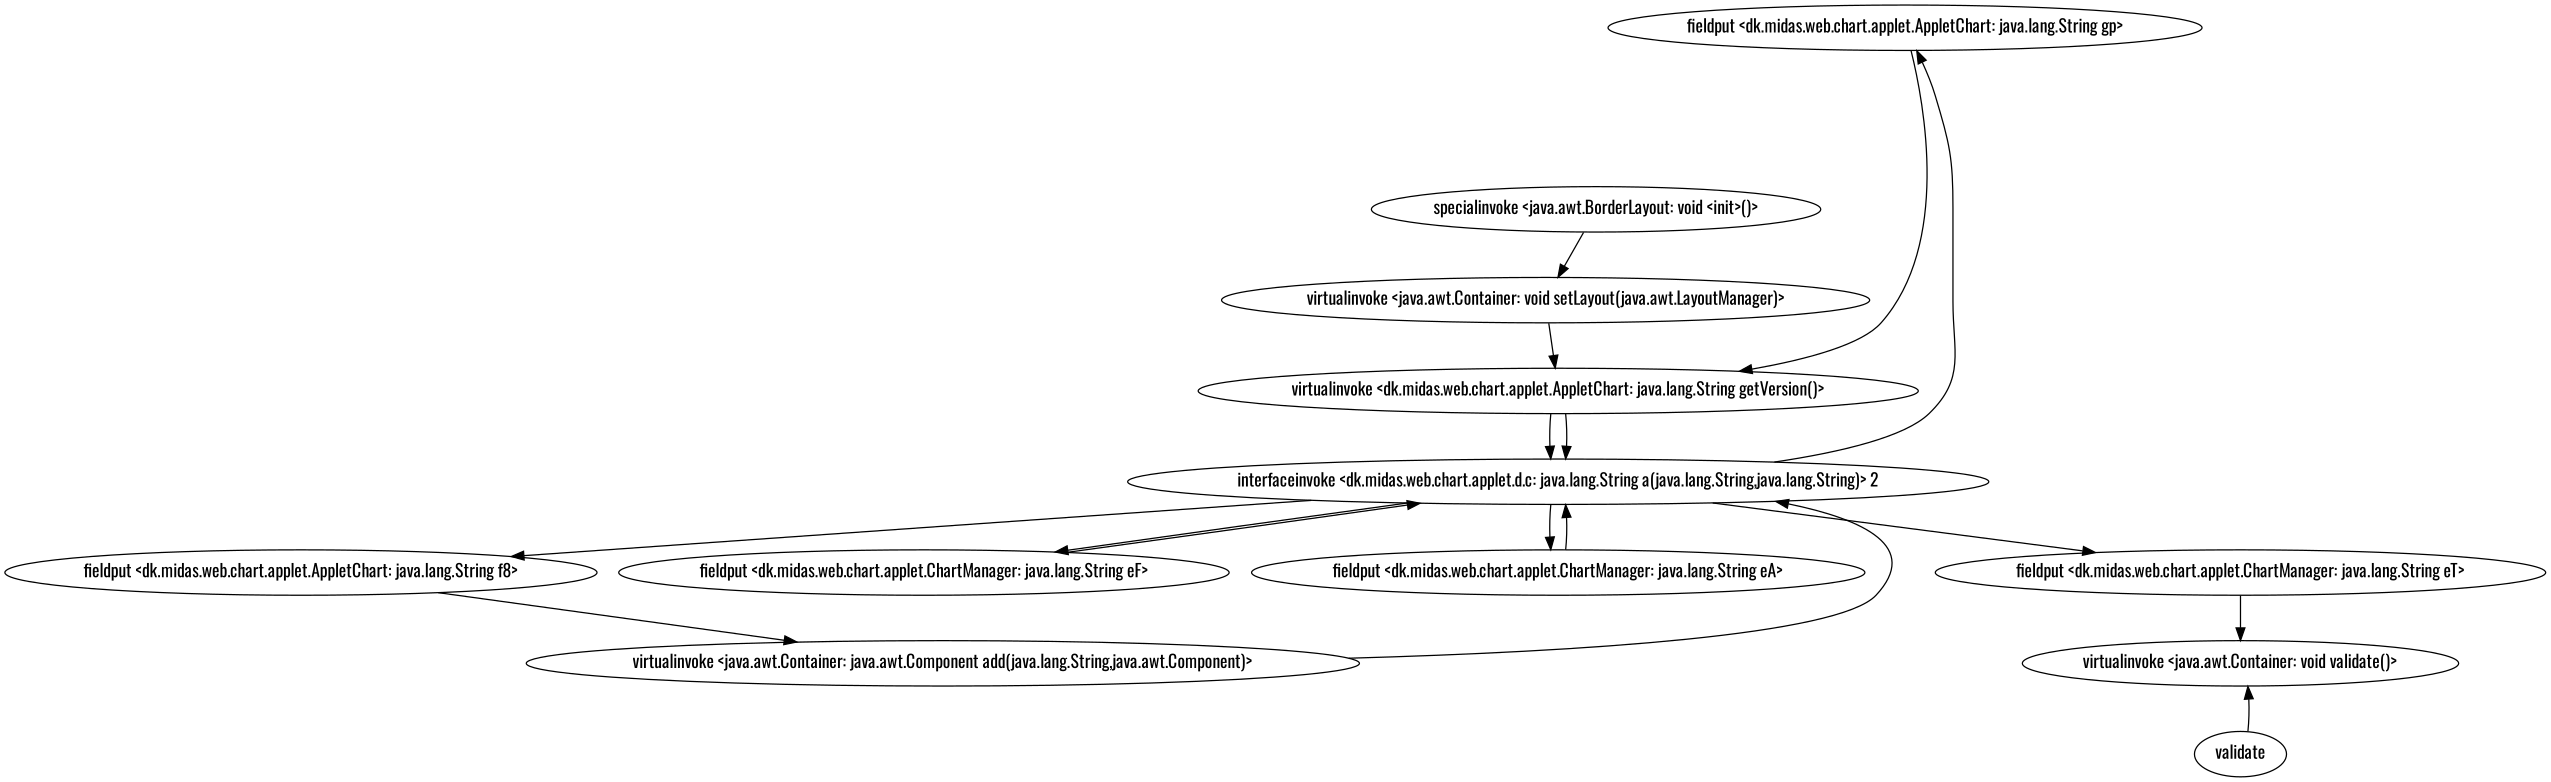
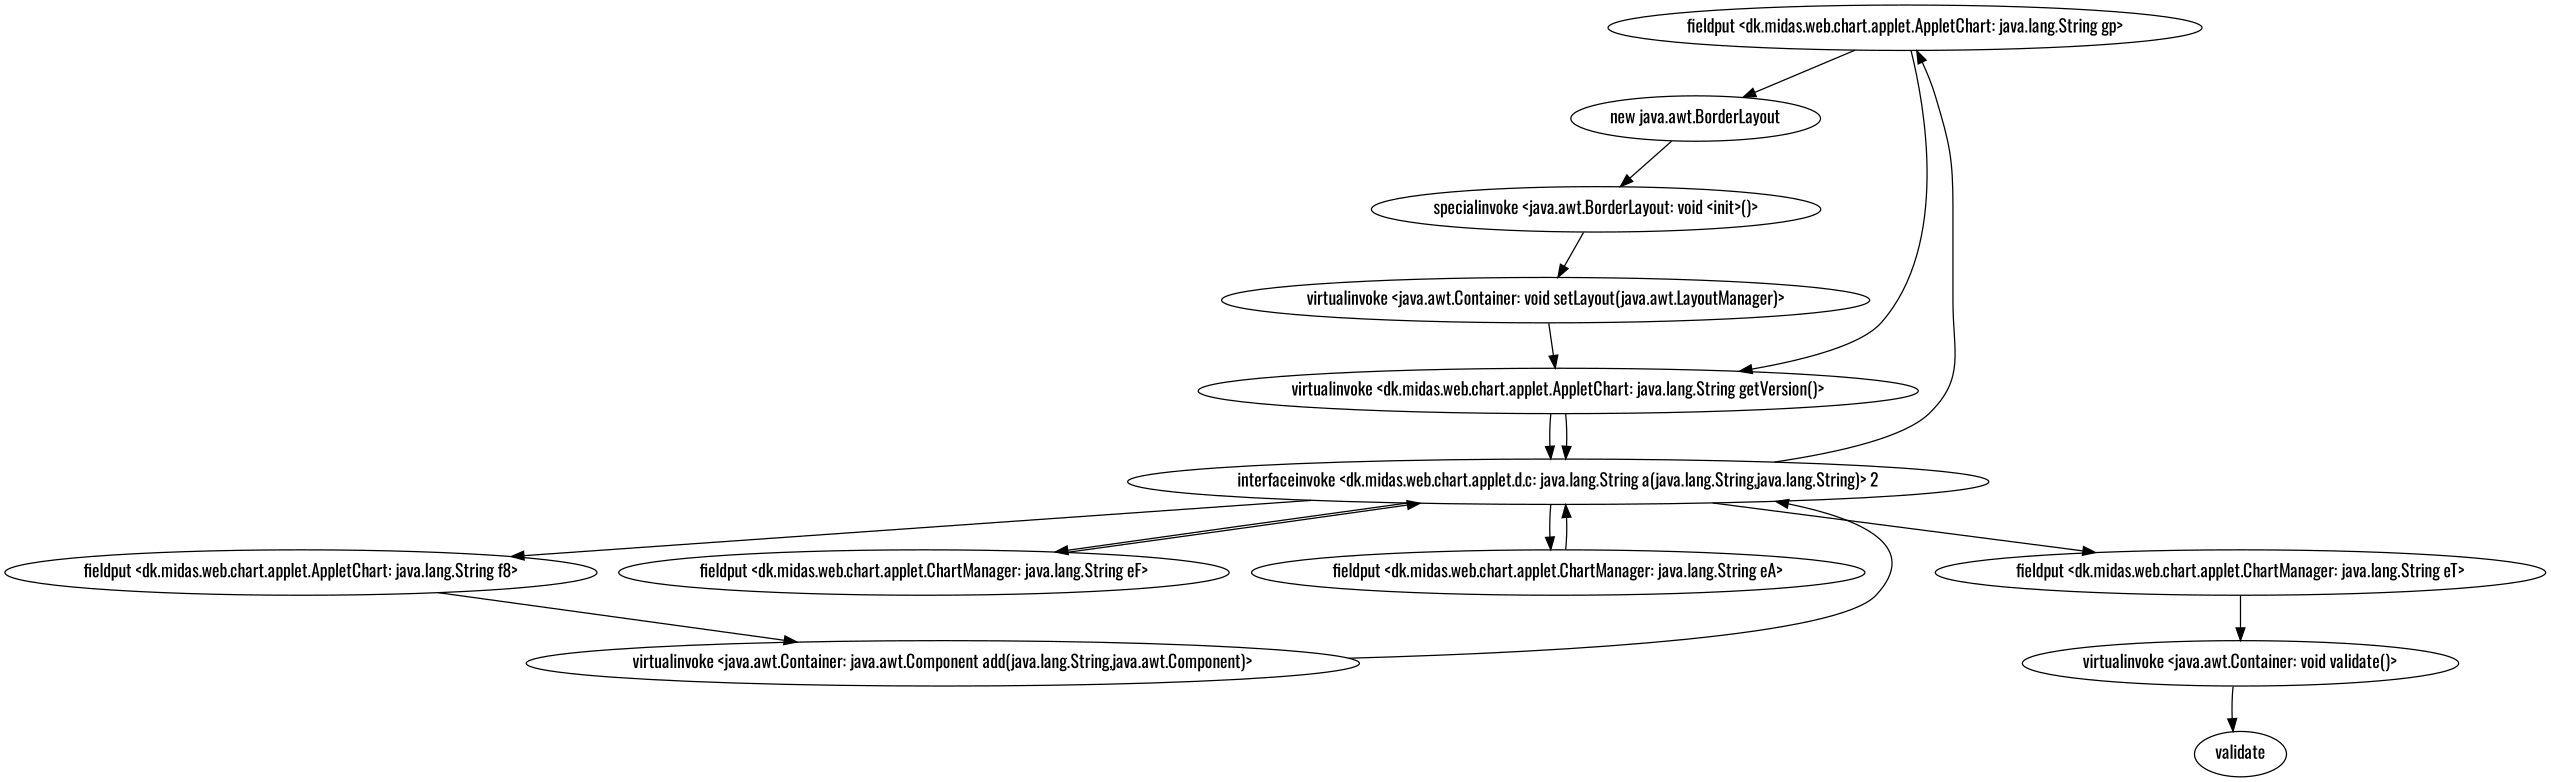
none -> (1696, 119)
(2249, 715) -> (2232, 703)
